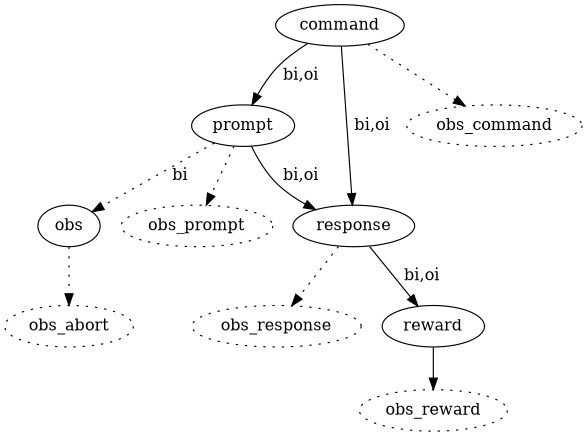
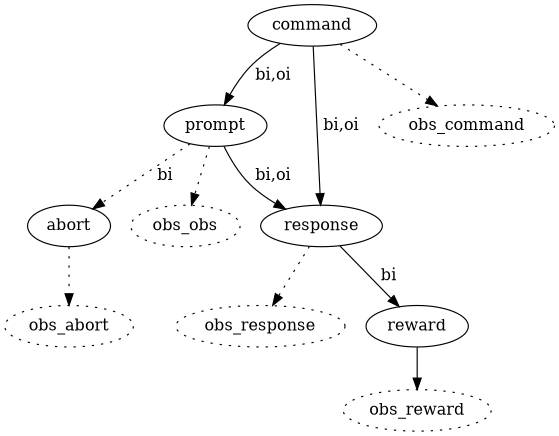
(69, 226) -> (69, 226)
(197, 226) -> (185, 226)
(422, 276) -> (389, 276)
